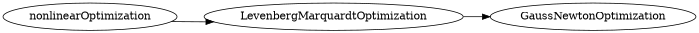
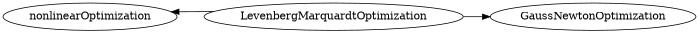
(189, 22) -> (196, 12)
